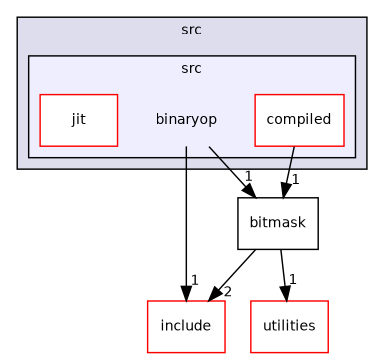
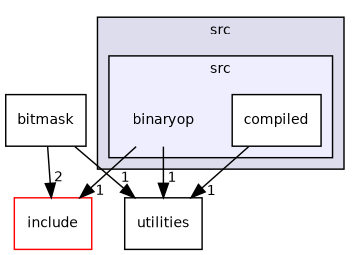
(79, 120) -> none
(300, 120) -> (277, 120)
(290, 165) -> (214, 178)
(227, 167) -> (163, 165)
(290, 327) -> (163, 224)
